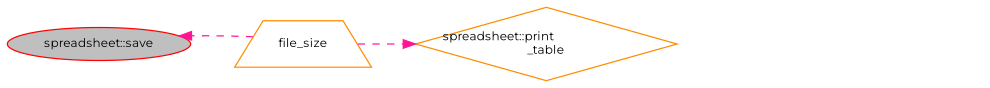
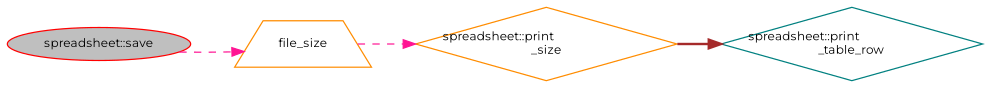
(222, 36) -> (205, 52)
(546, 44) -> (546, 44)
none -> (852, 44)
